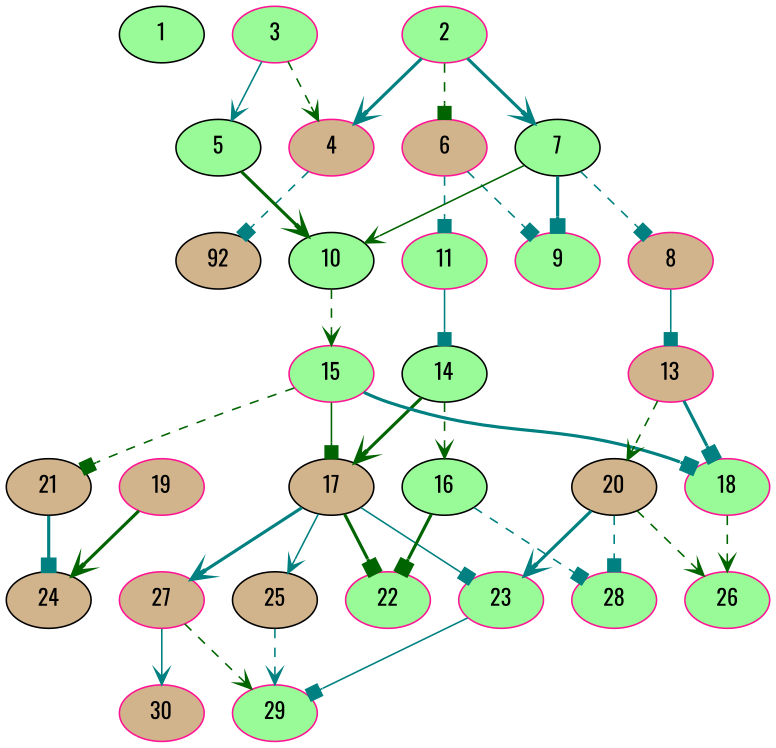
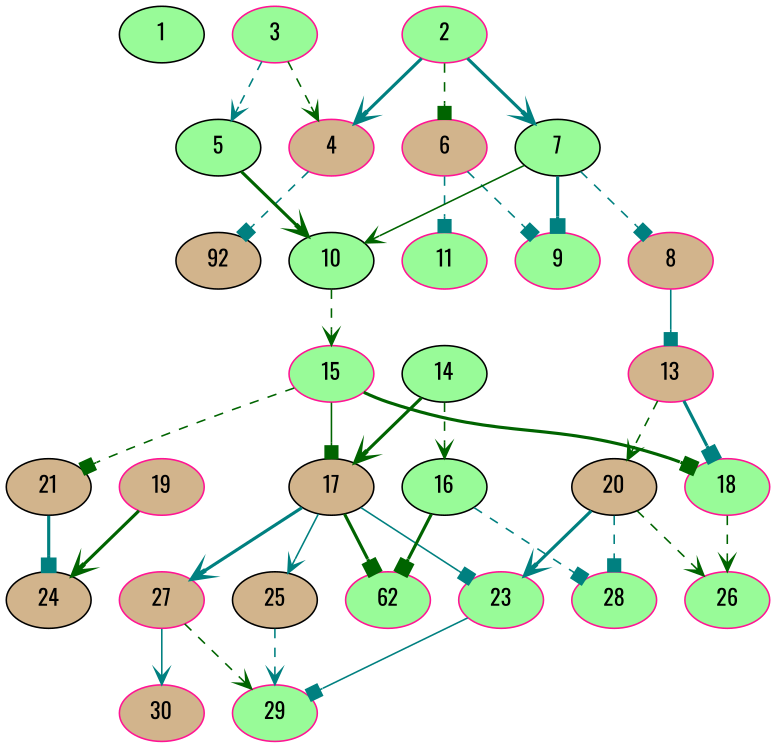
(250, 84) -> (250, 84)
(445, 310) -> none
(521, 430) -> (521, 430)
(388, 600) -> (388, 600)
